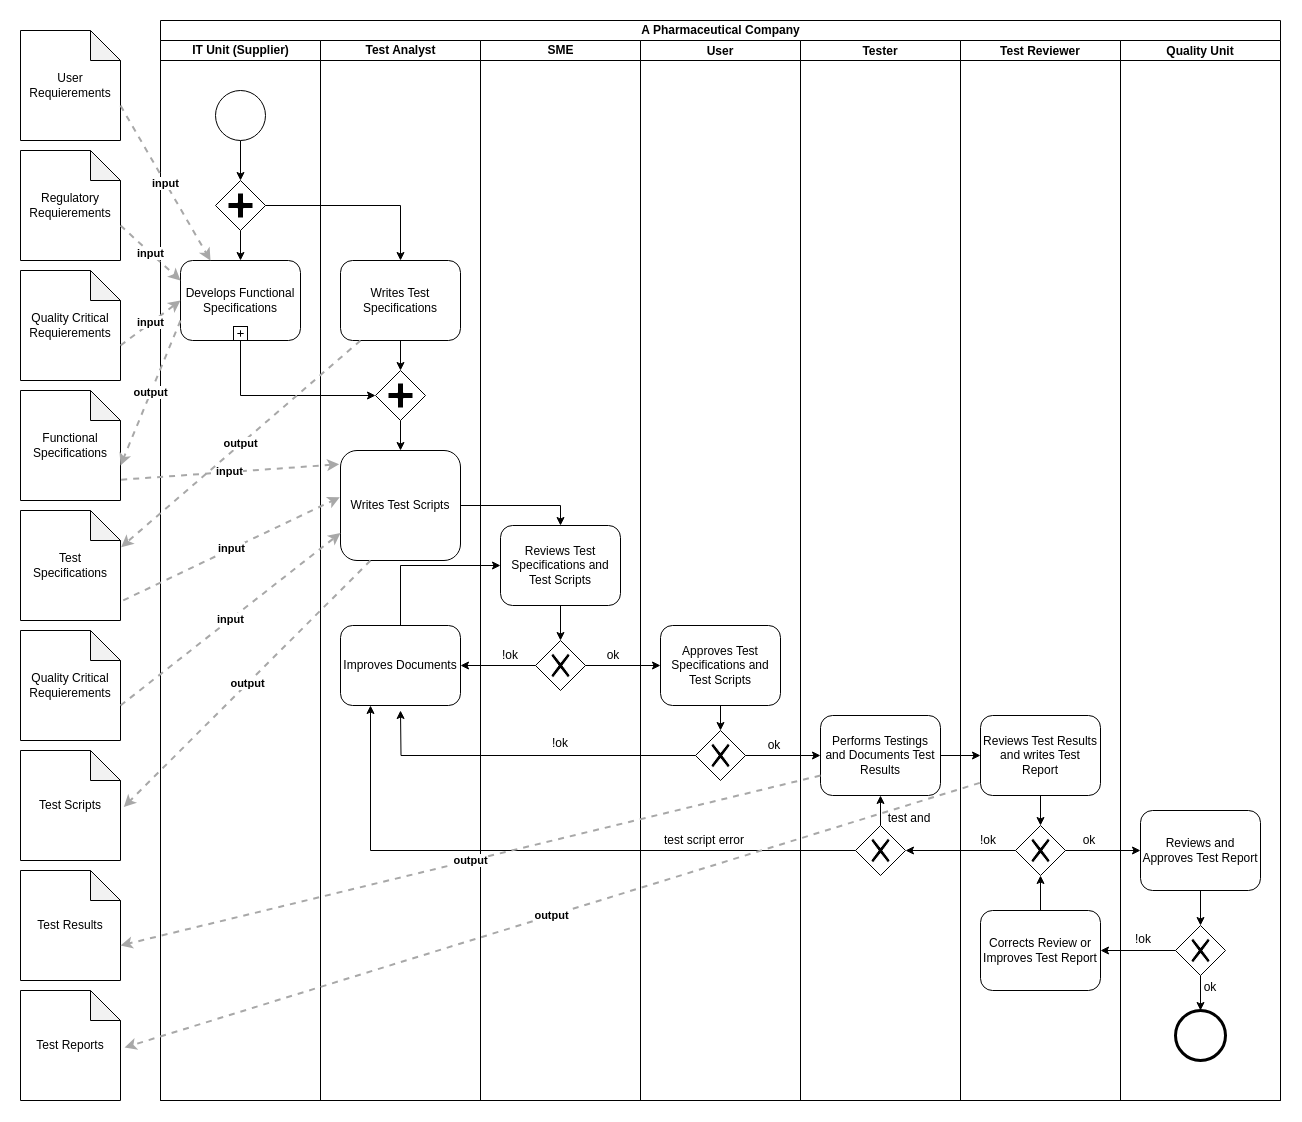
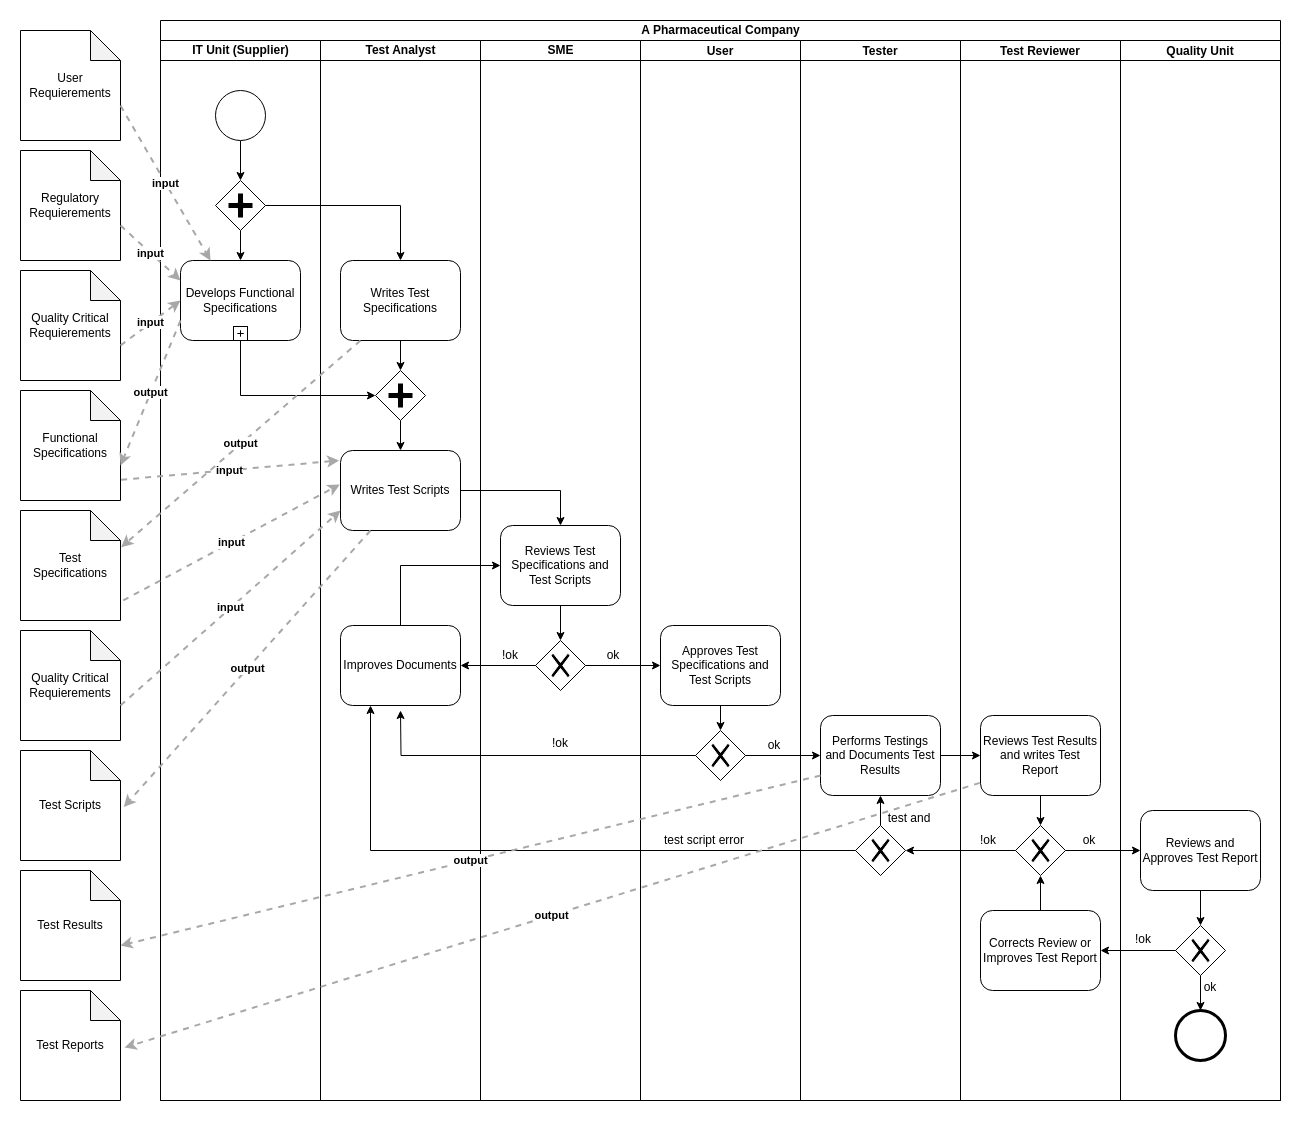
(401, 506) -> (401, 491)
